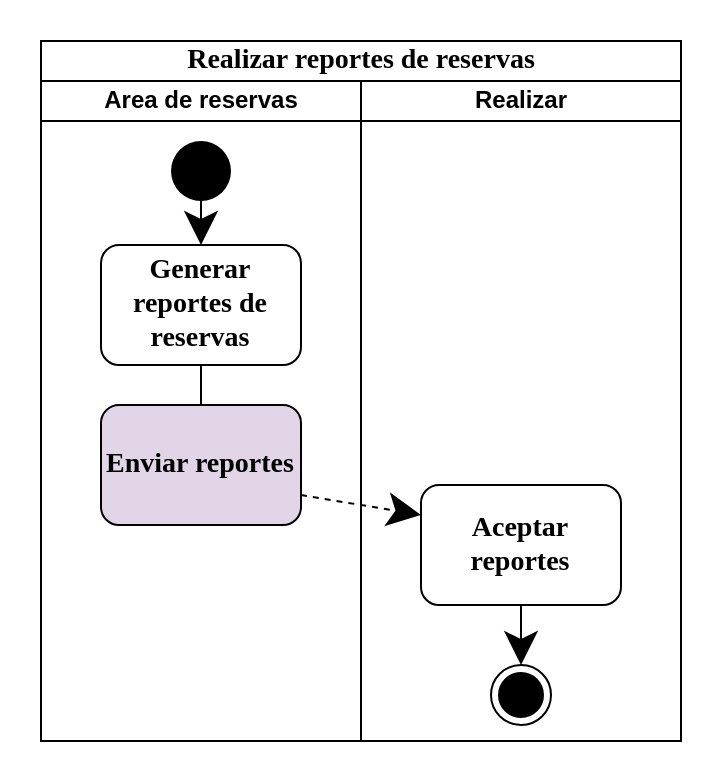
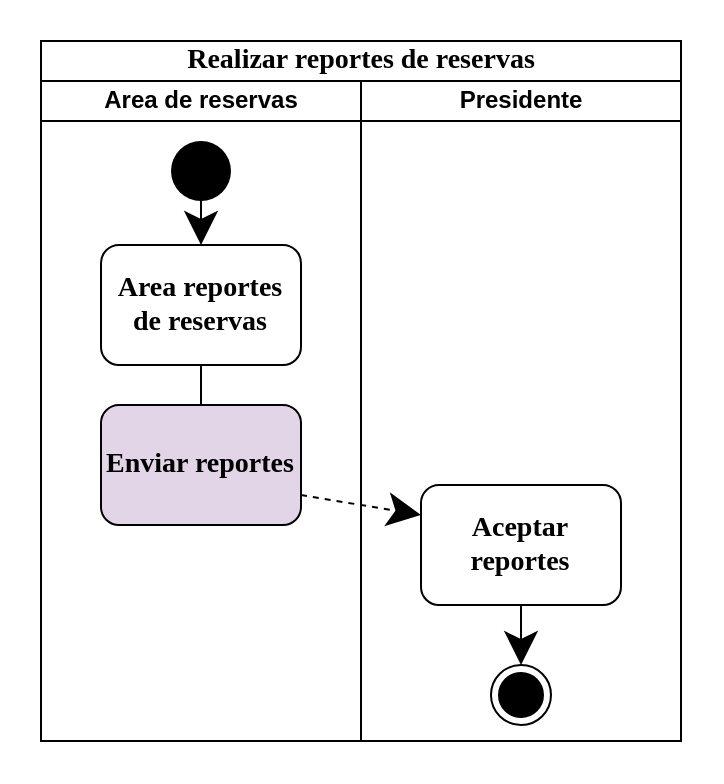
(522, 101) -> (522, 101)
(201, 305) -> (201, 305)
